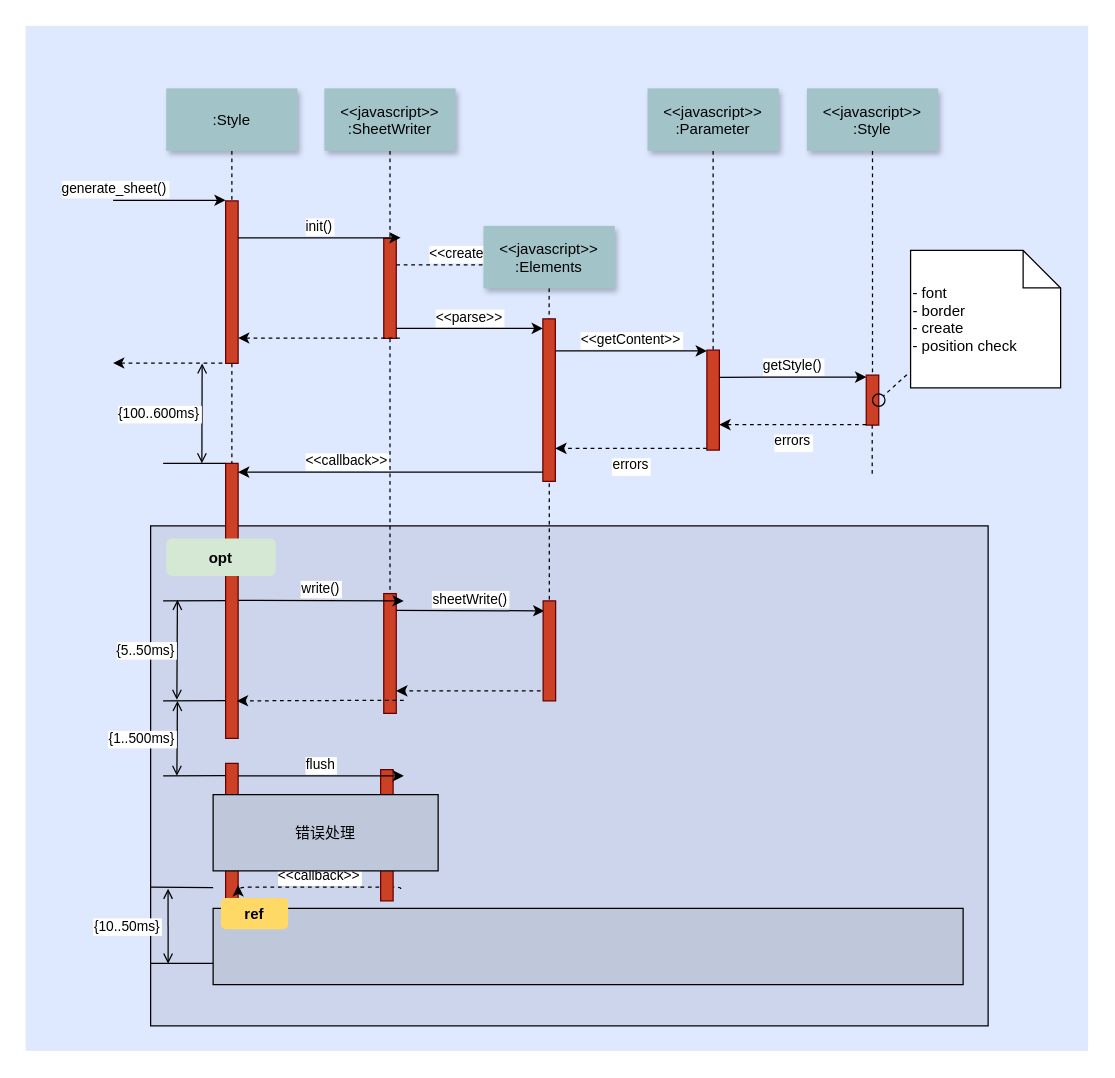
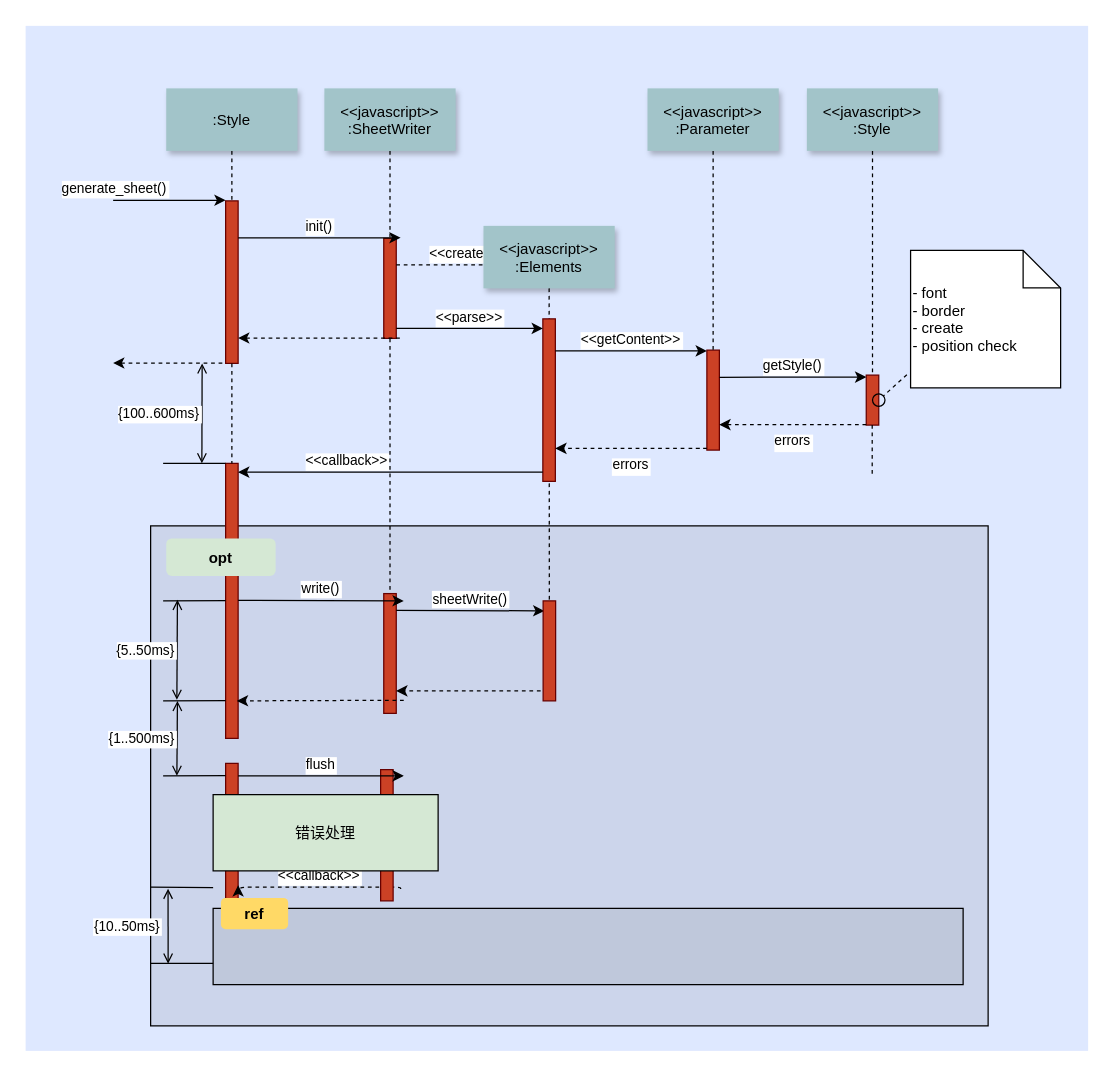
(326, 833) -> (326, 833)
